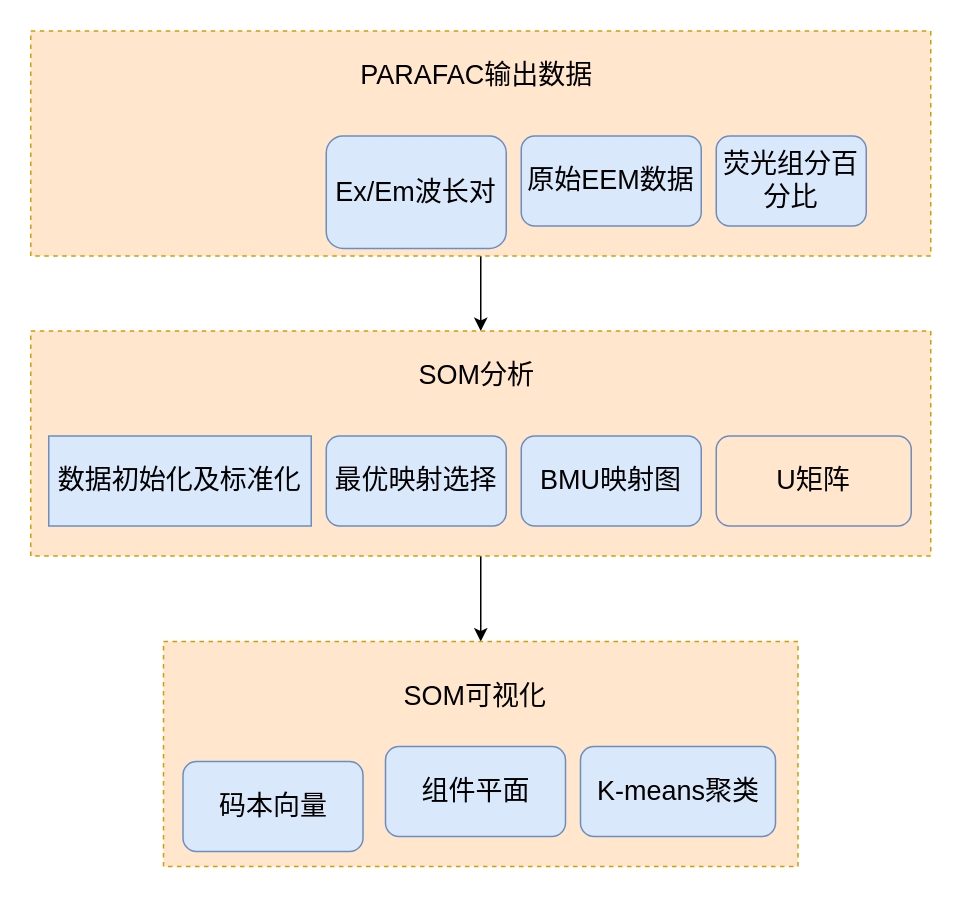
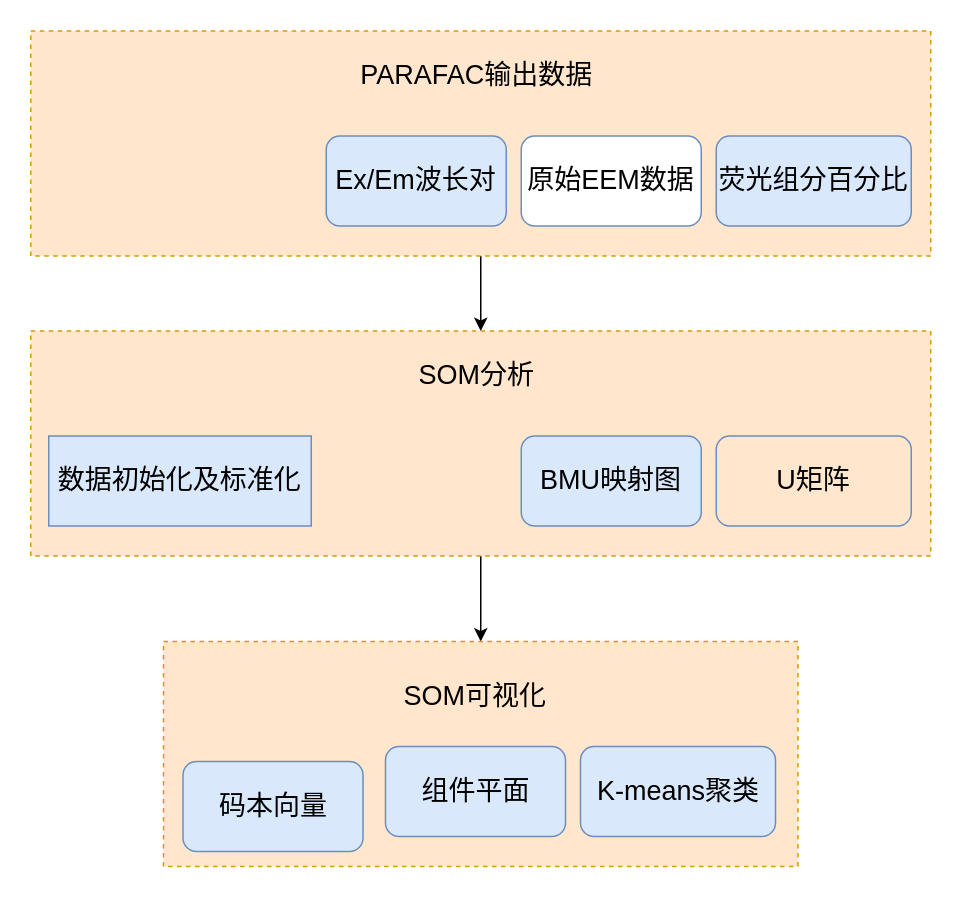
(611, 181) -> (611, 181)
(791, 181) -> (814, 181)
(416, 192) -> (416, 181)
(416, 481) -> none
